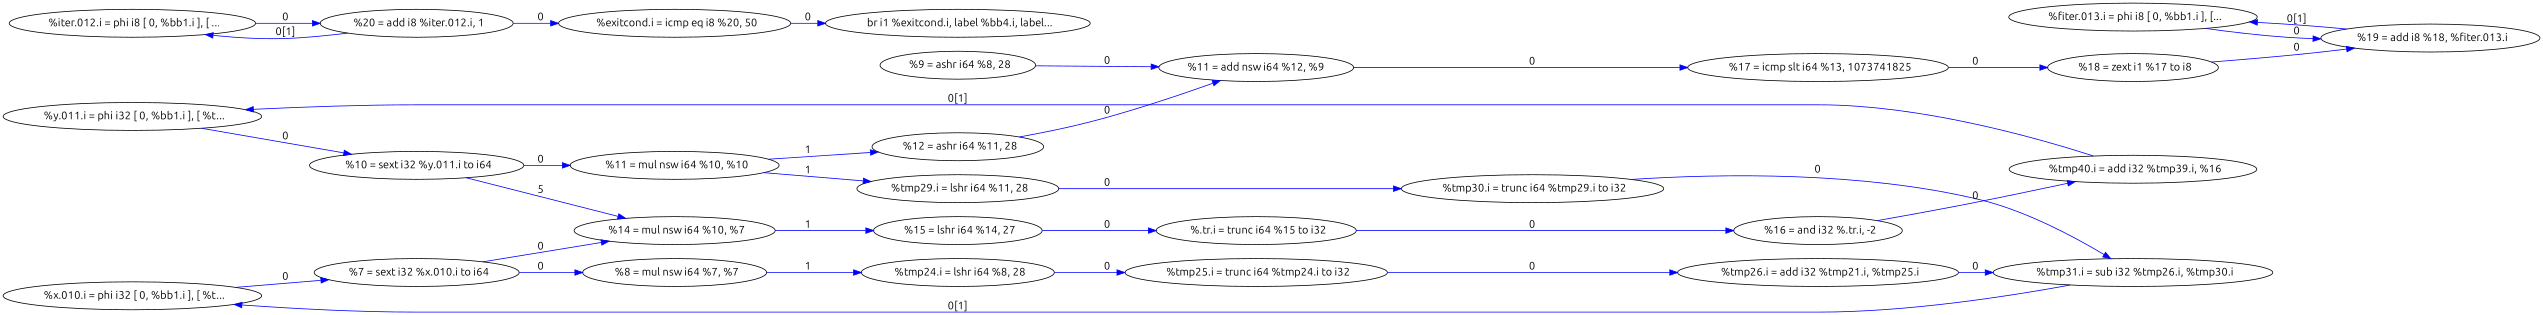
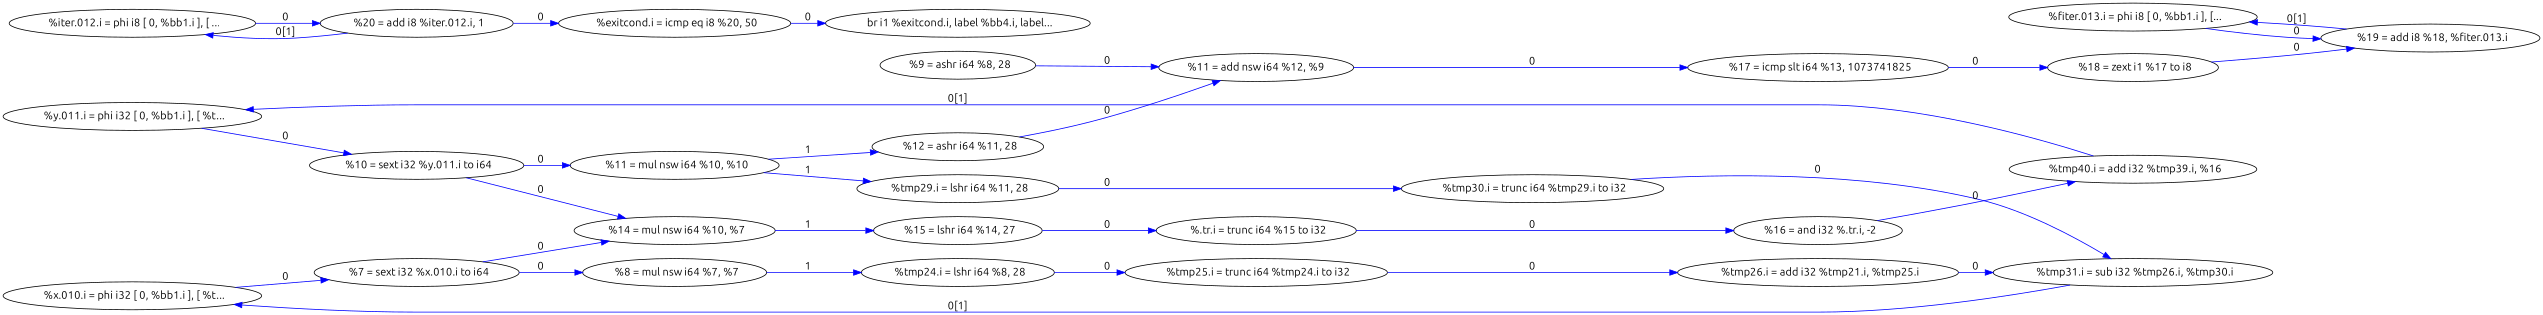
(541, 190) -> (541, 190)
